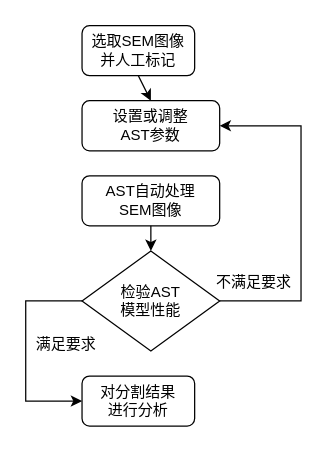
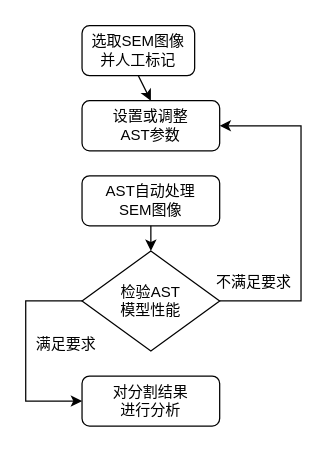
(138, 401) -> (151, 401)
